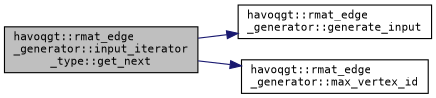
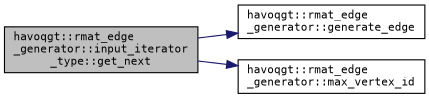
(335, 22) -> (332, 22)
